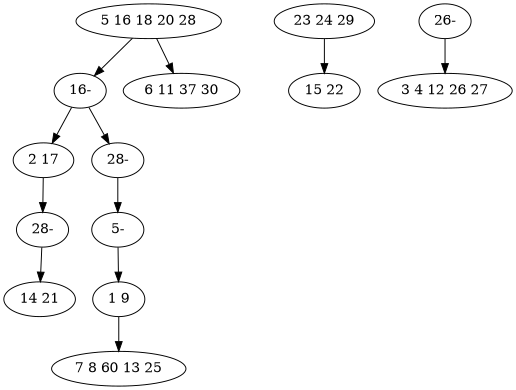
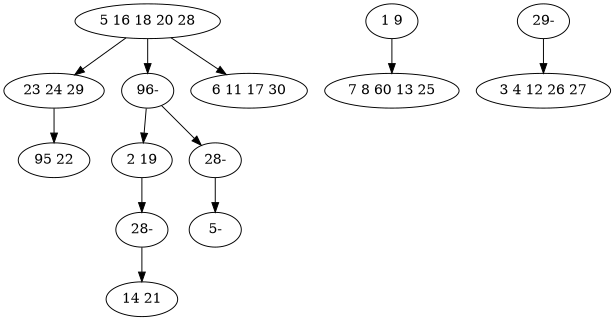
(445, 21) -> (543, 21)
none -> (104, 54)
(80, 91) -> (148, 91)
(182, 91) -> (249, 91)
(324, 91) -> (54, 160)
(43, 160) -> (142, 160)
(118, 260) -> none
